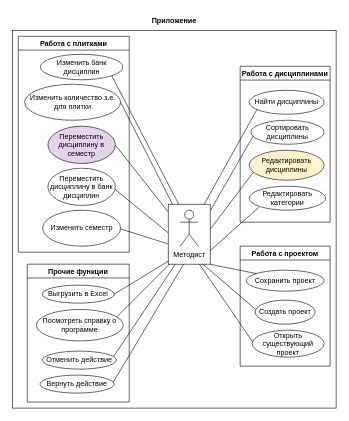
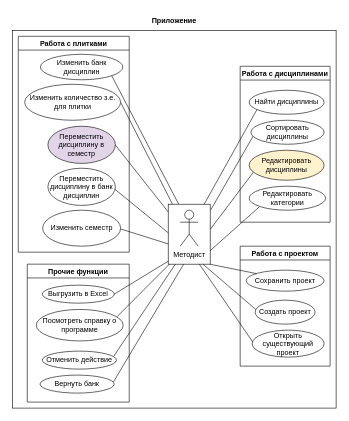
(77, 384) -> (77, 384)
